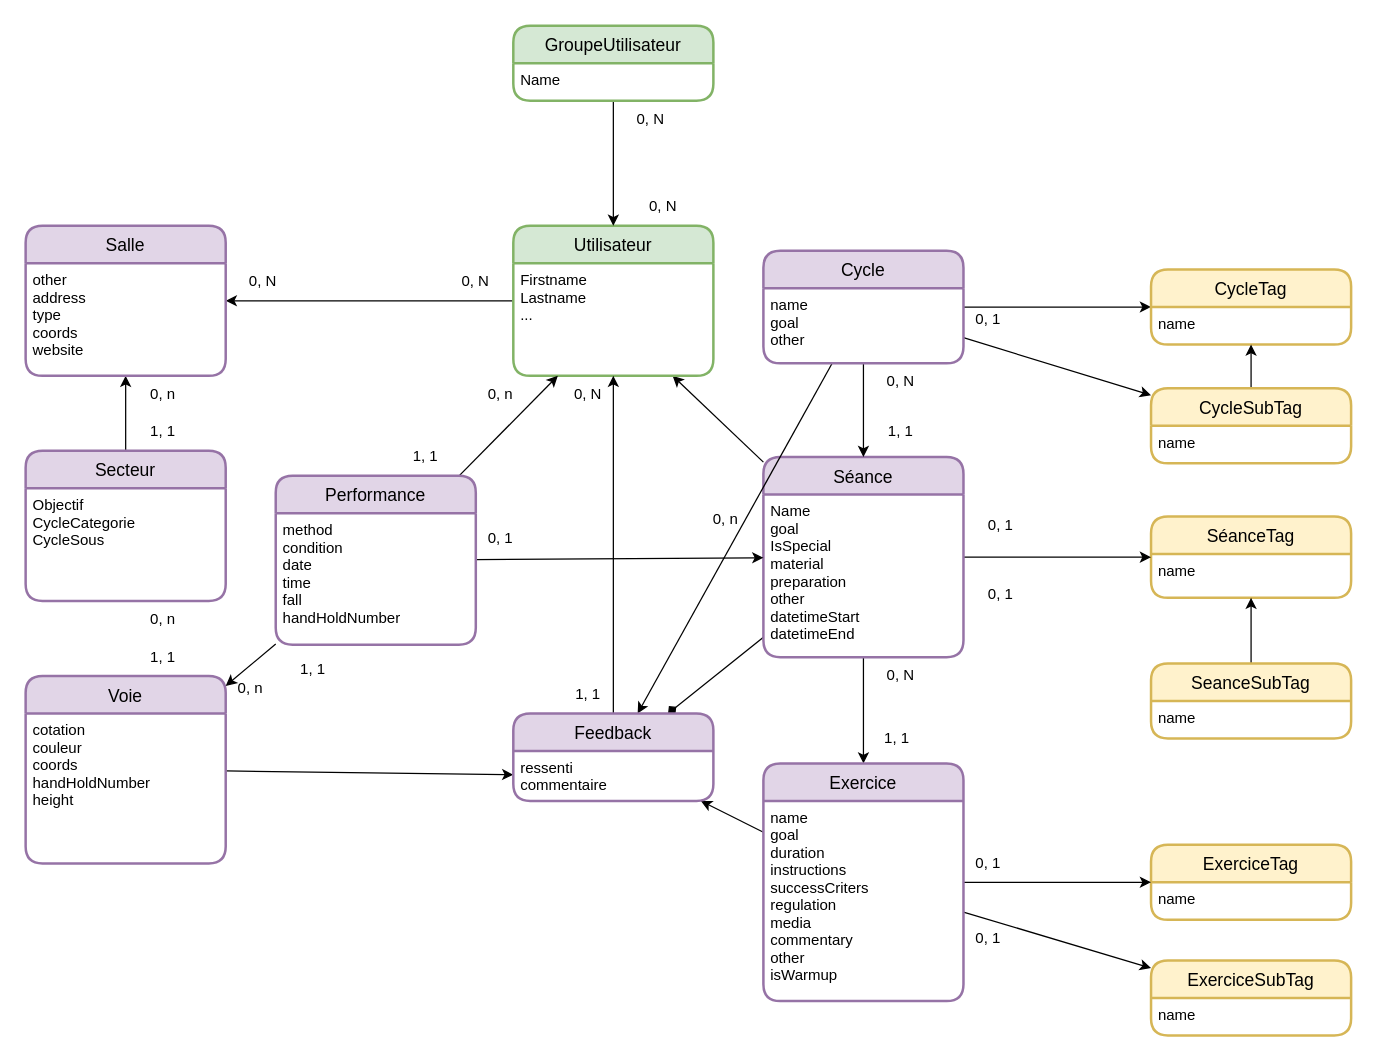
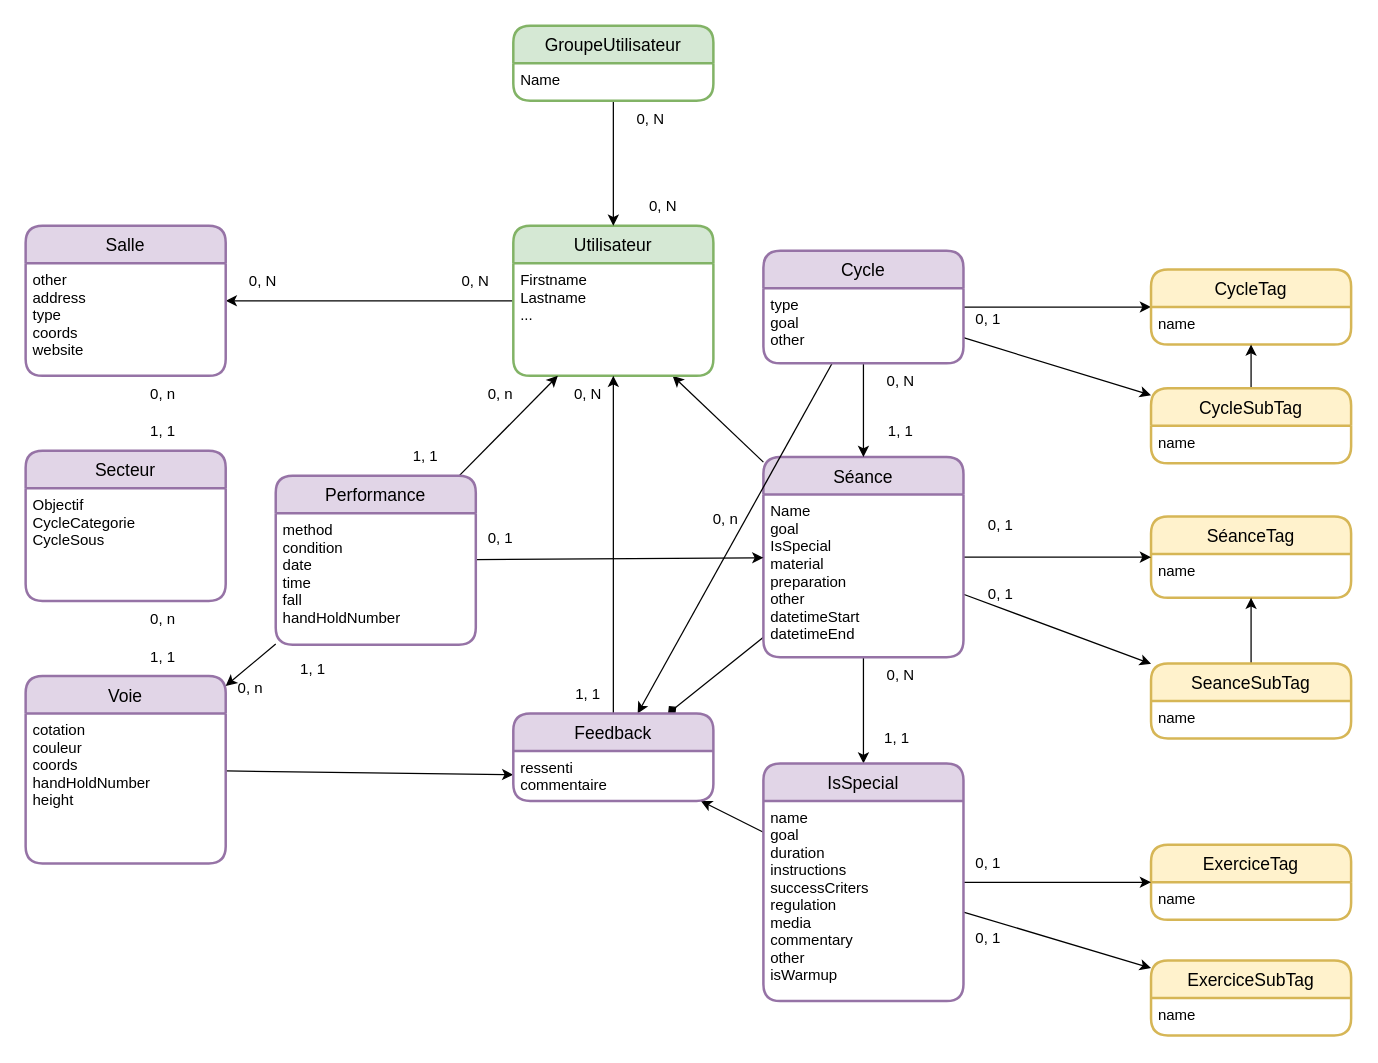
(787, 305) -> (787, 305)
(126, 417) -> none
none -> (1054, 628)
(863, 783) -> (863, 783)
